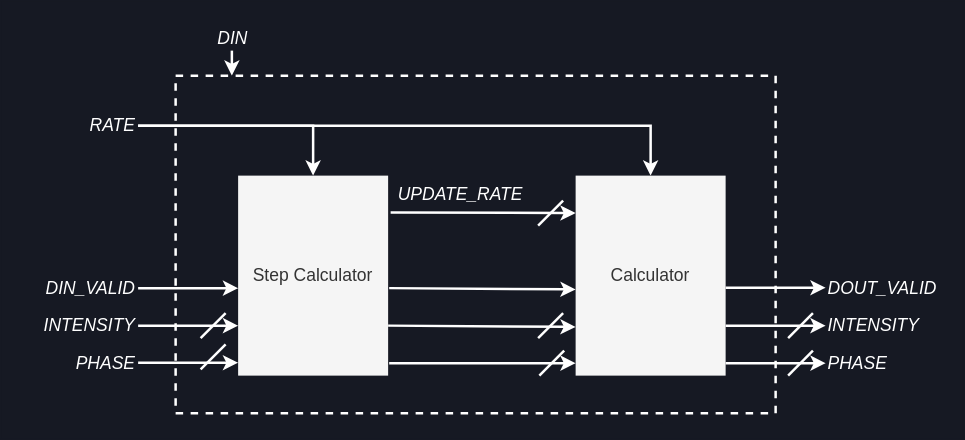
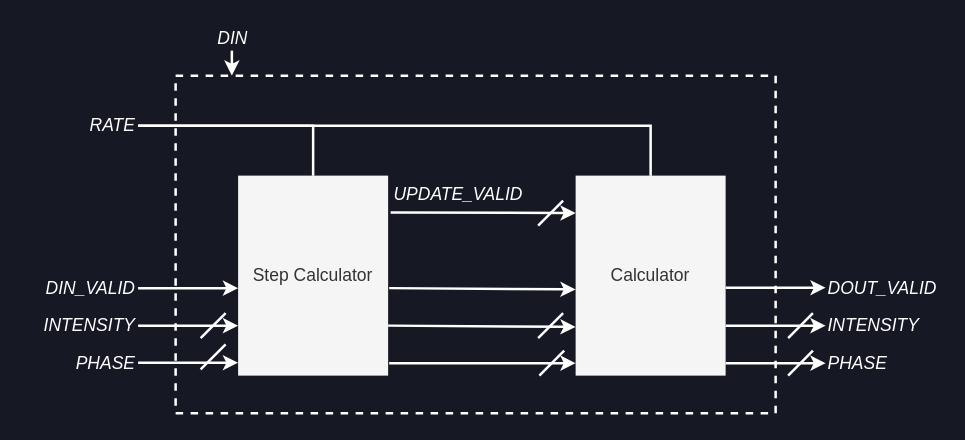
(313, 163) -> (313, 168)
(651, 163) -> (651, 168)
(469, 194) -> (464, 194)
